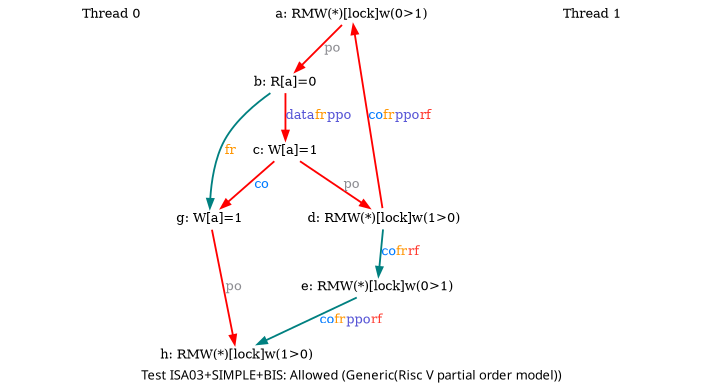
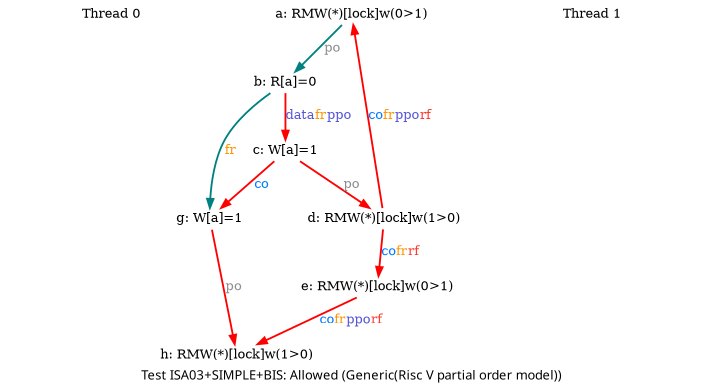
(322, 45) -> (322, 45)
(381, 248) -> (381, 248)
(311, 319) -> (311, 319)
